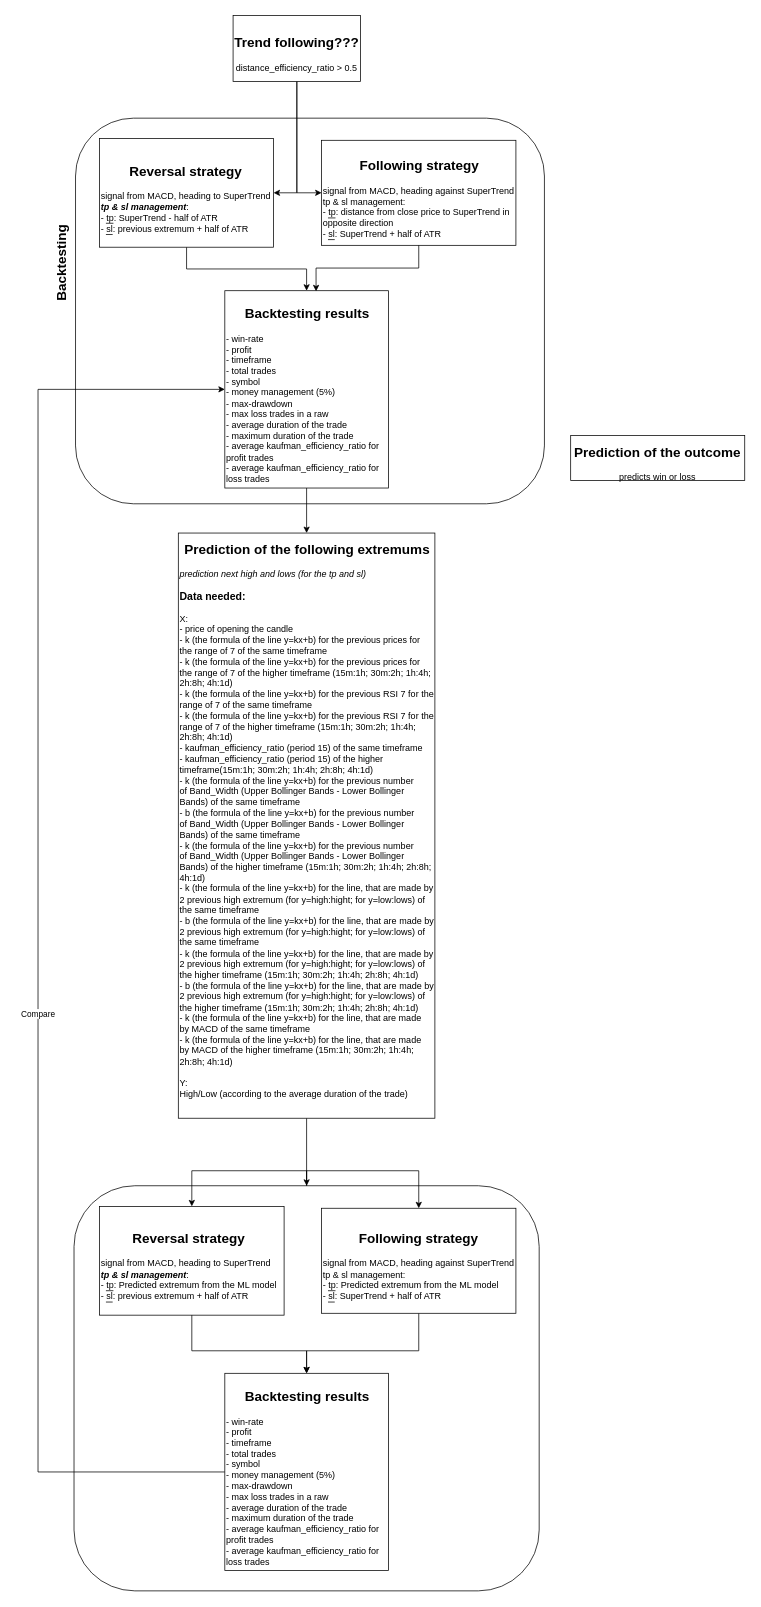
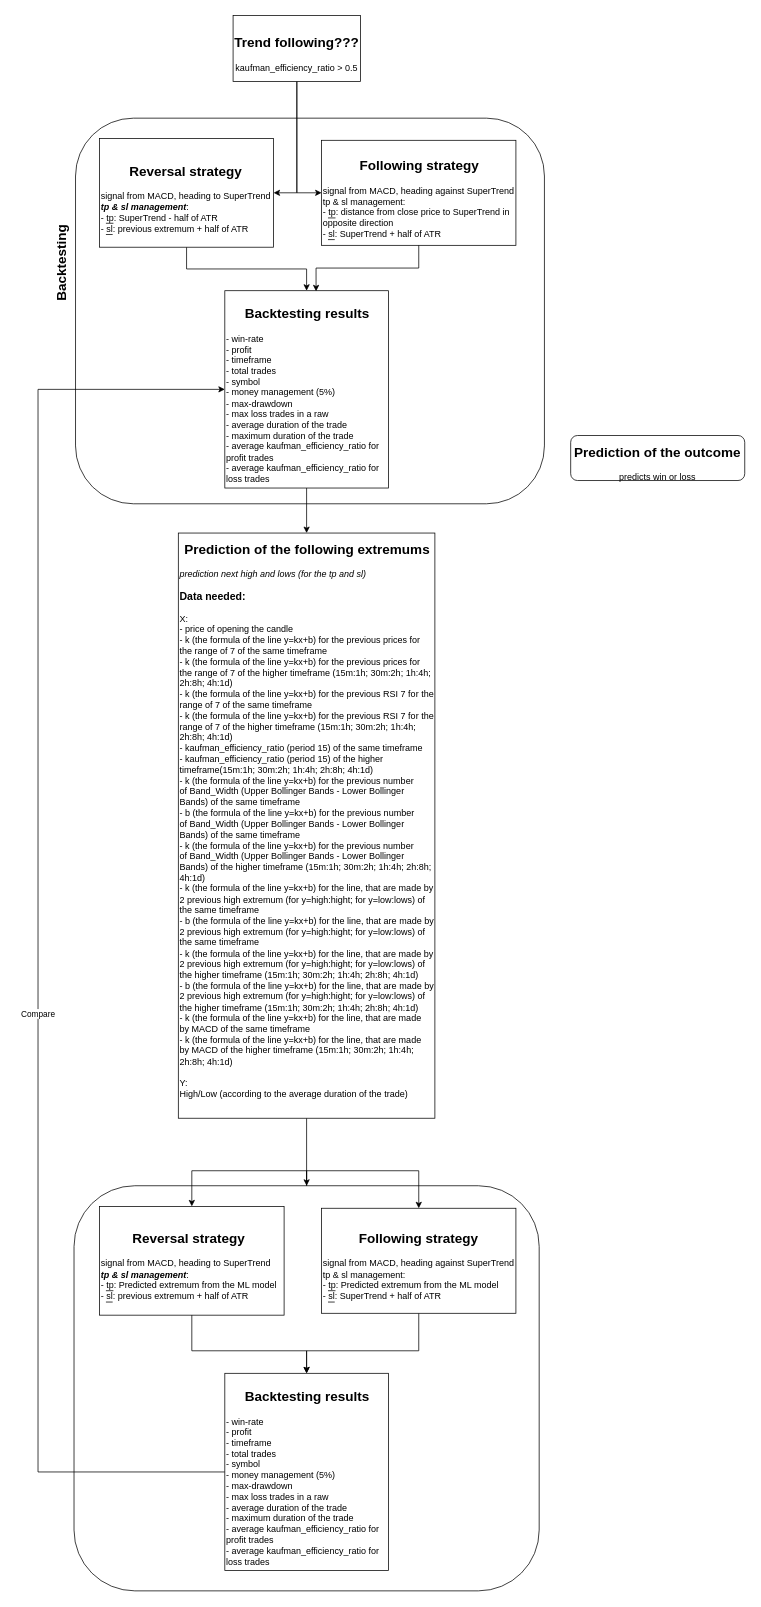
(297, 48) -> (297, 48)
(657, 458) -> (657, 458)
